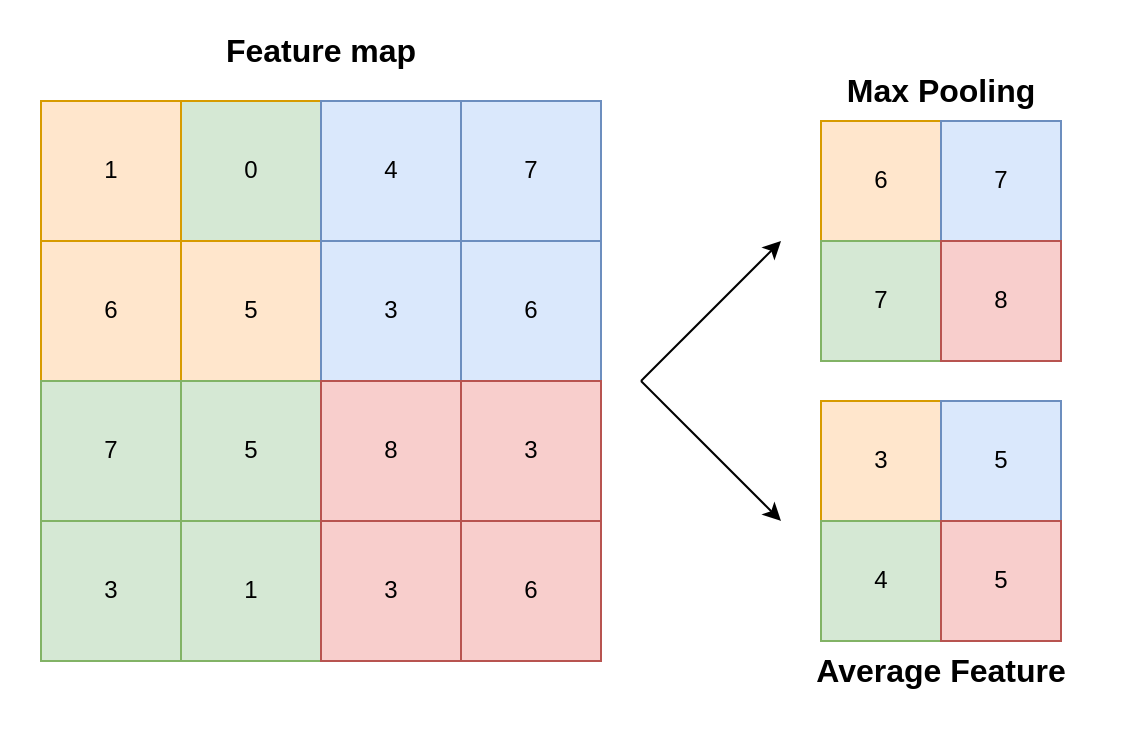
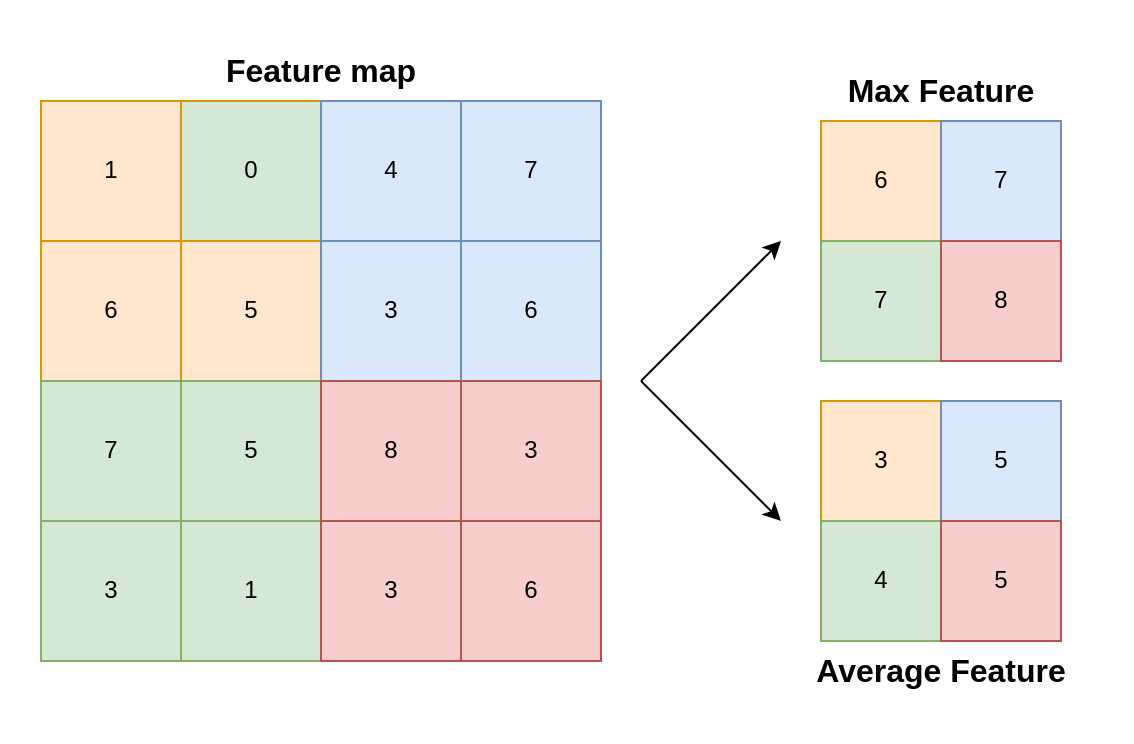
(321, 51) -> (321, 71)
(942, 91) -> (942, 91)
